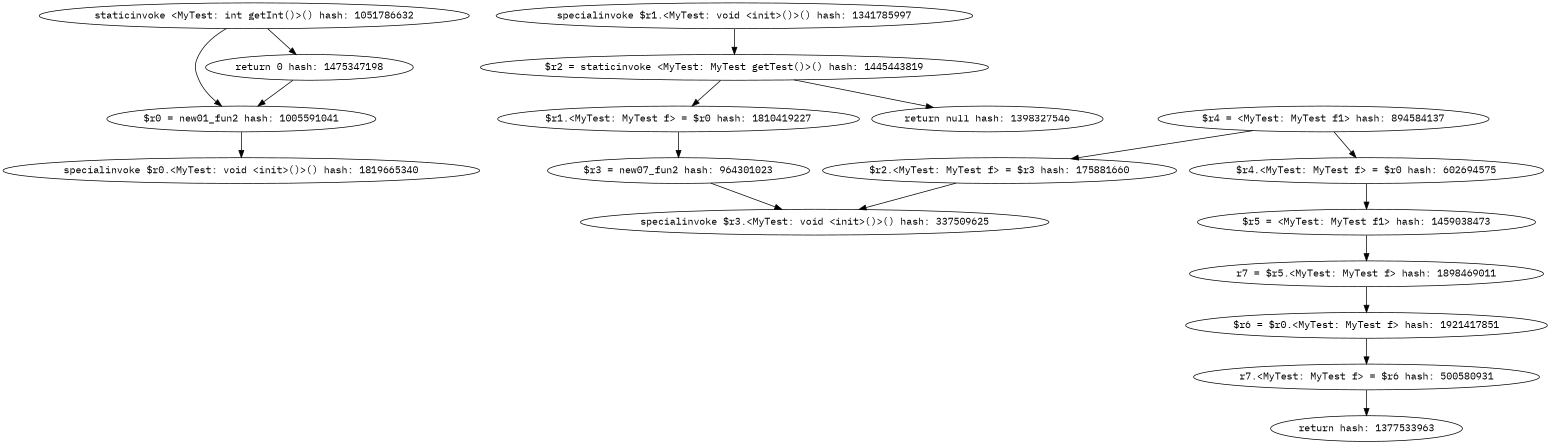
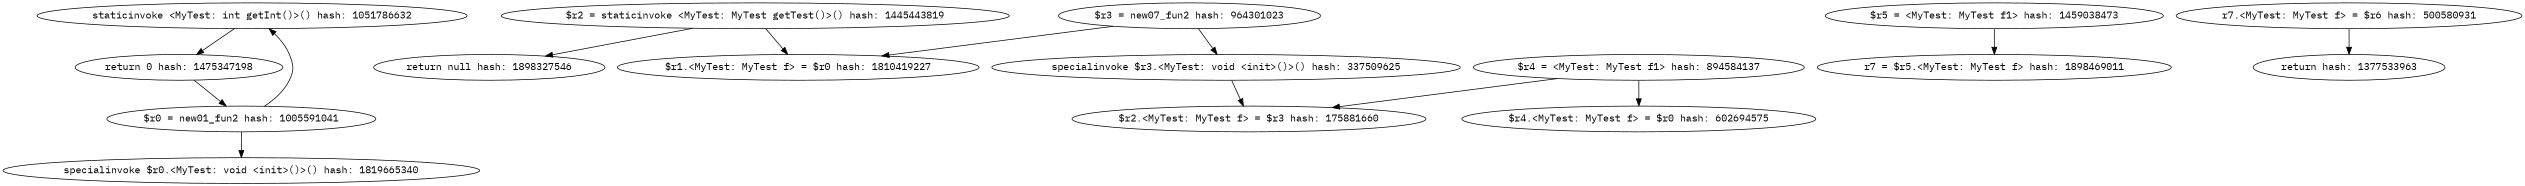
(734, 16) -> none
(196, 62) -> (292, 73)
(987, 119) -> (489, 67)
(679, 141) -> (1001, 41)
(1367, 193) -> none
(911, 195) -> (1236, 90)
(1367, 325) -> none
